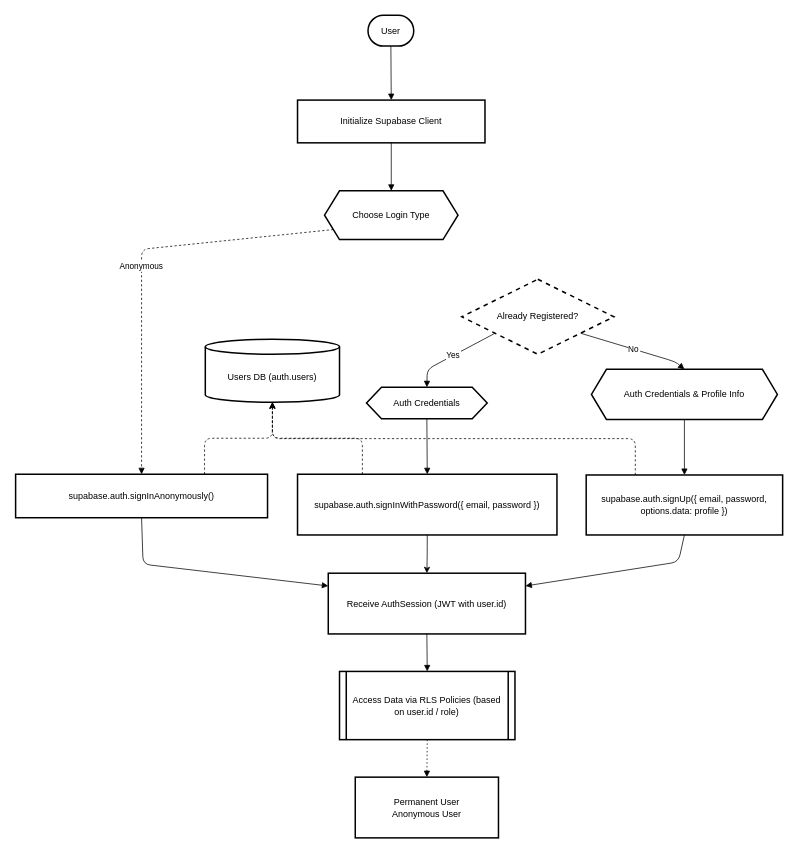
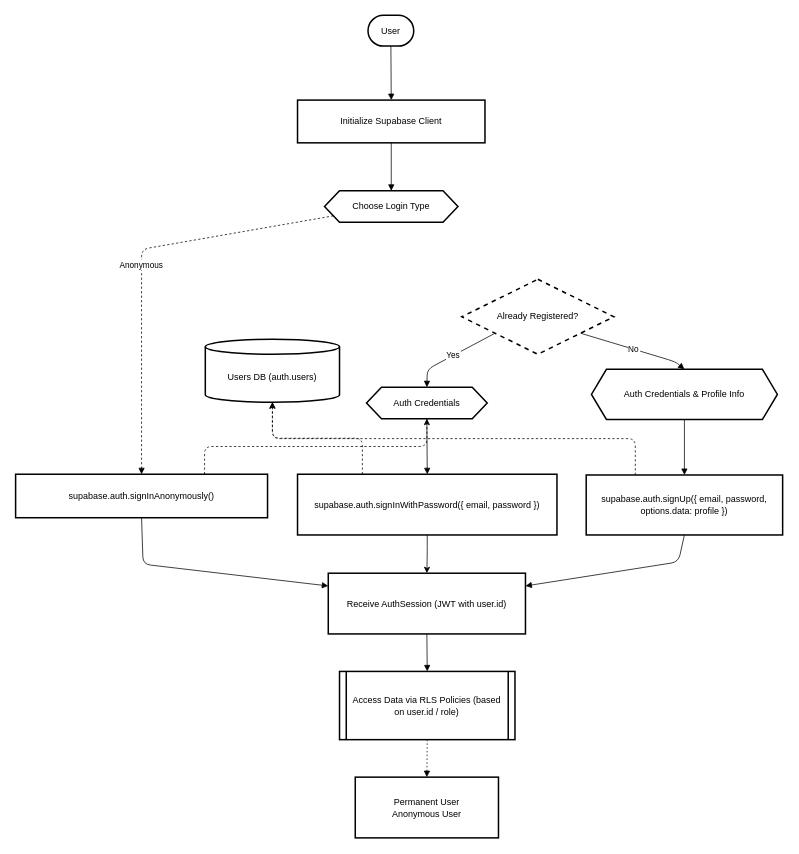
(391, 215) -> (391, 207)
(232, 438) -> (314, 447)
